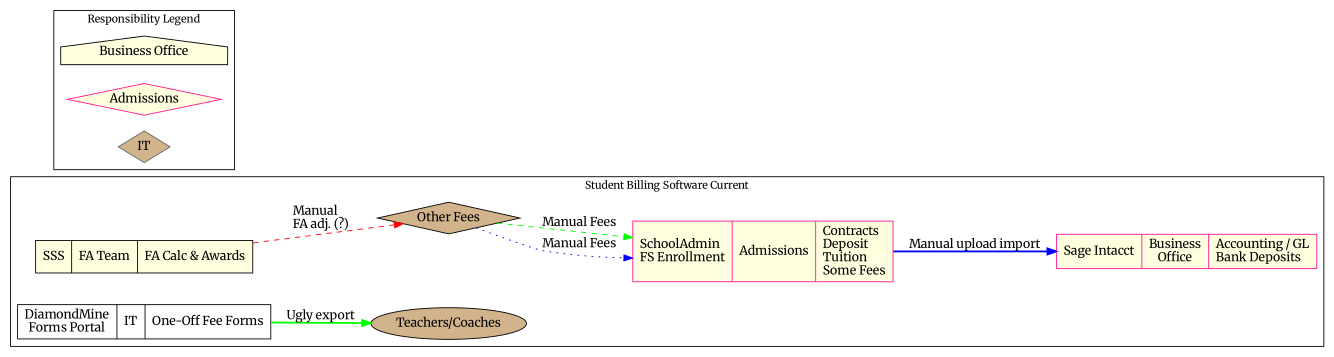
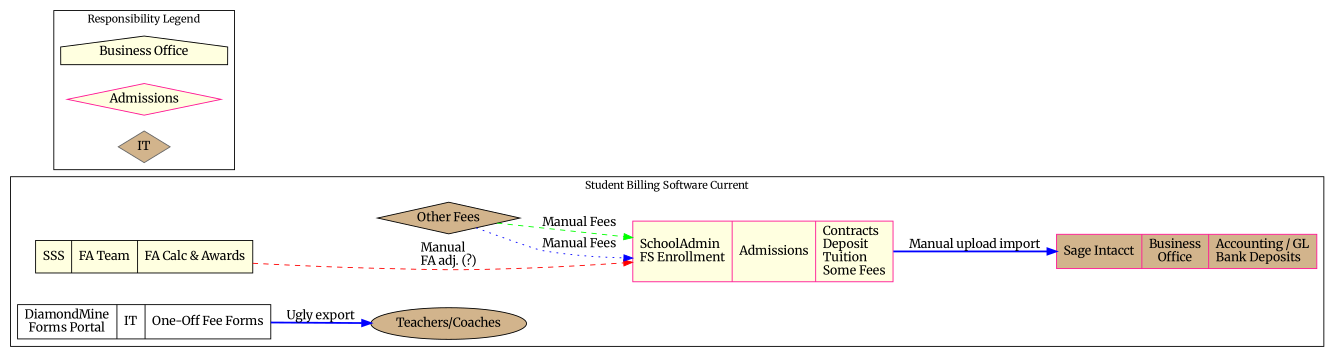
(324, 234) -> (438, 270)
(1187, 251) -> (1187, 251)
(316, 323) -> (316, 323)
